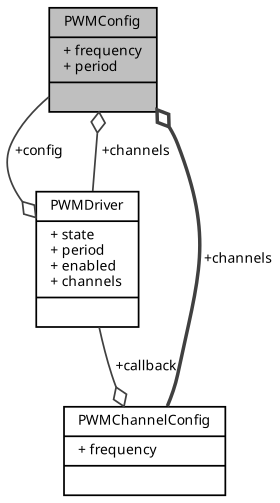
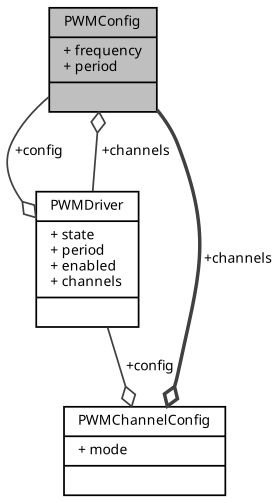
(198, 266) -> (199, 245)
(145, 367) -> (149, 367)
(118, 450) -> (103, 450)
